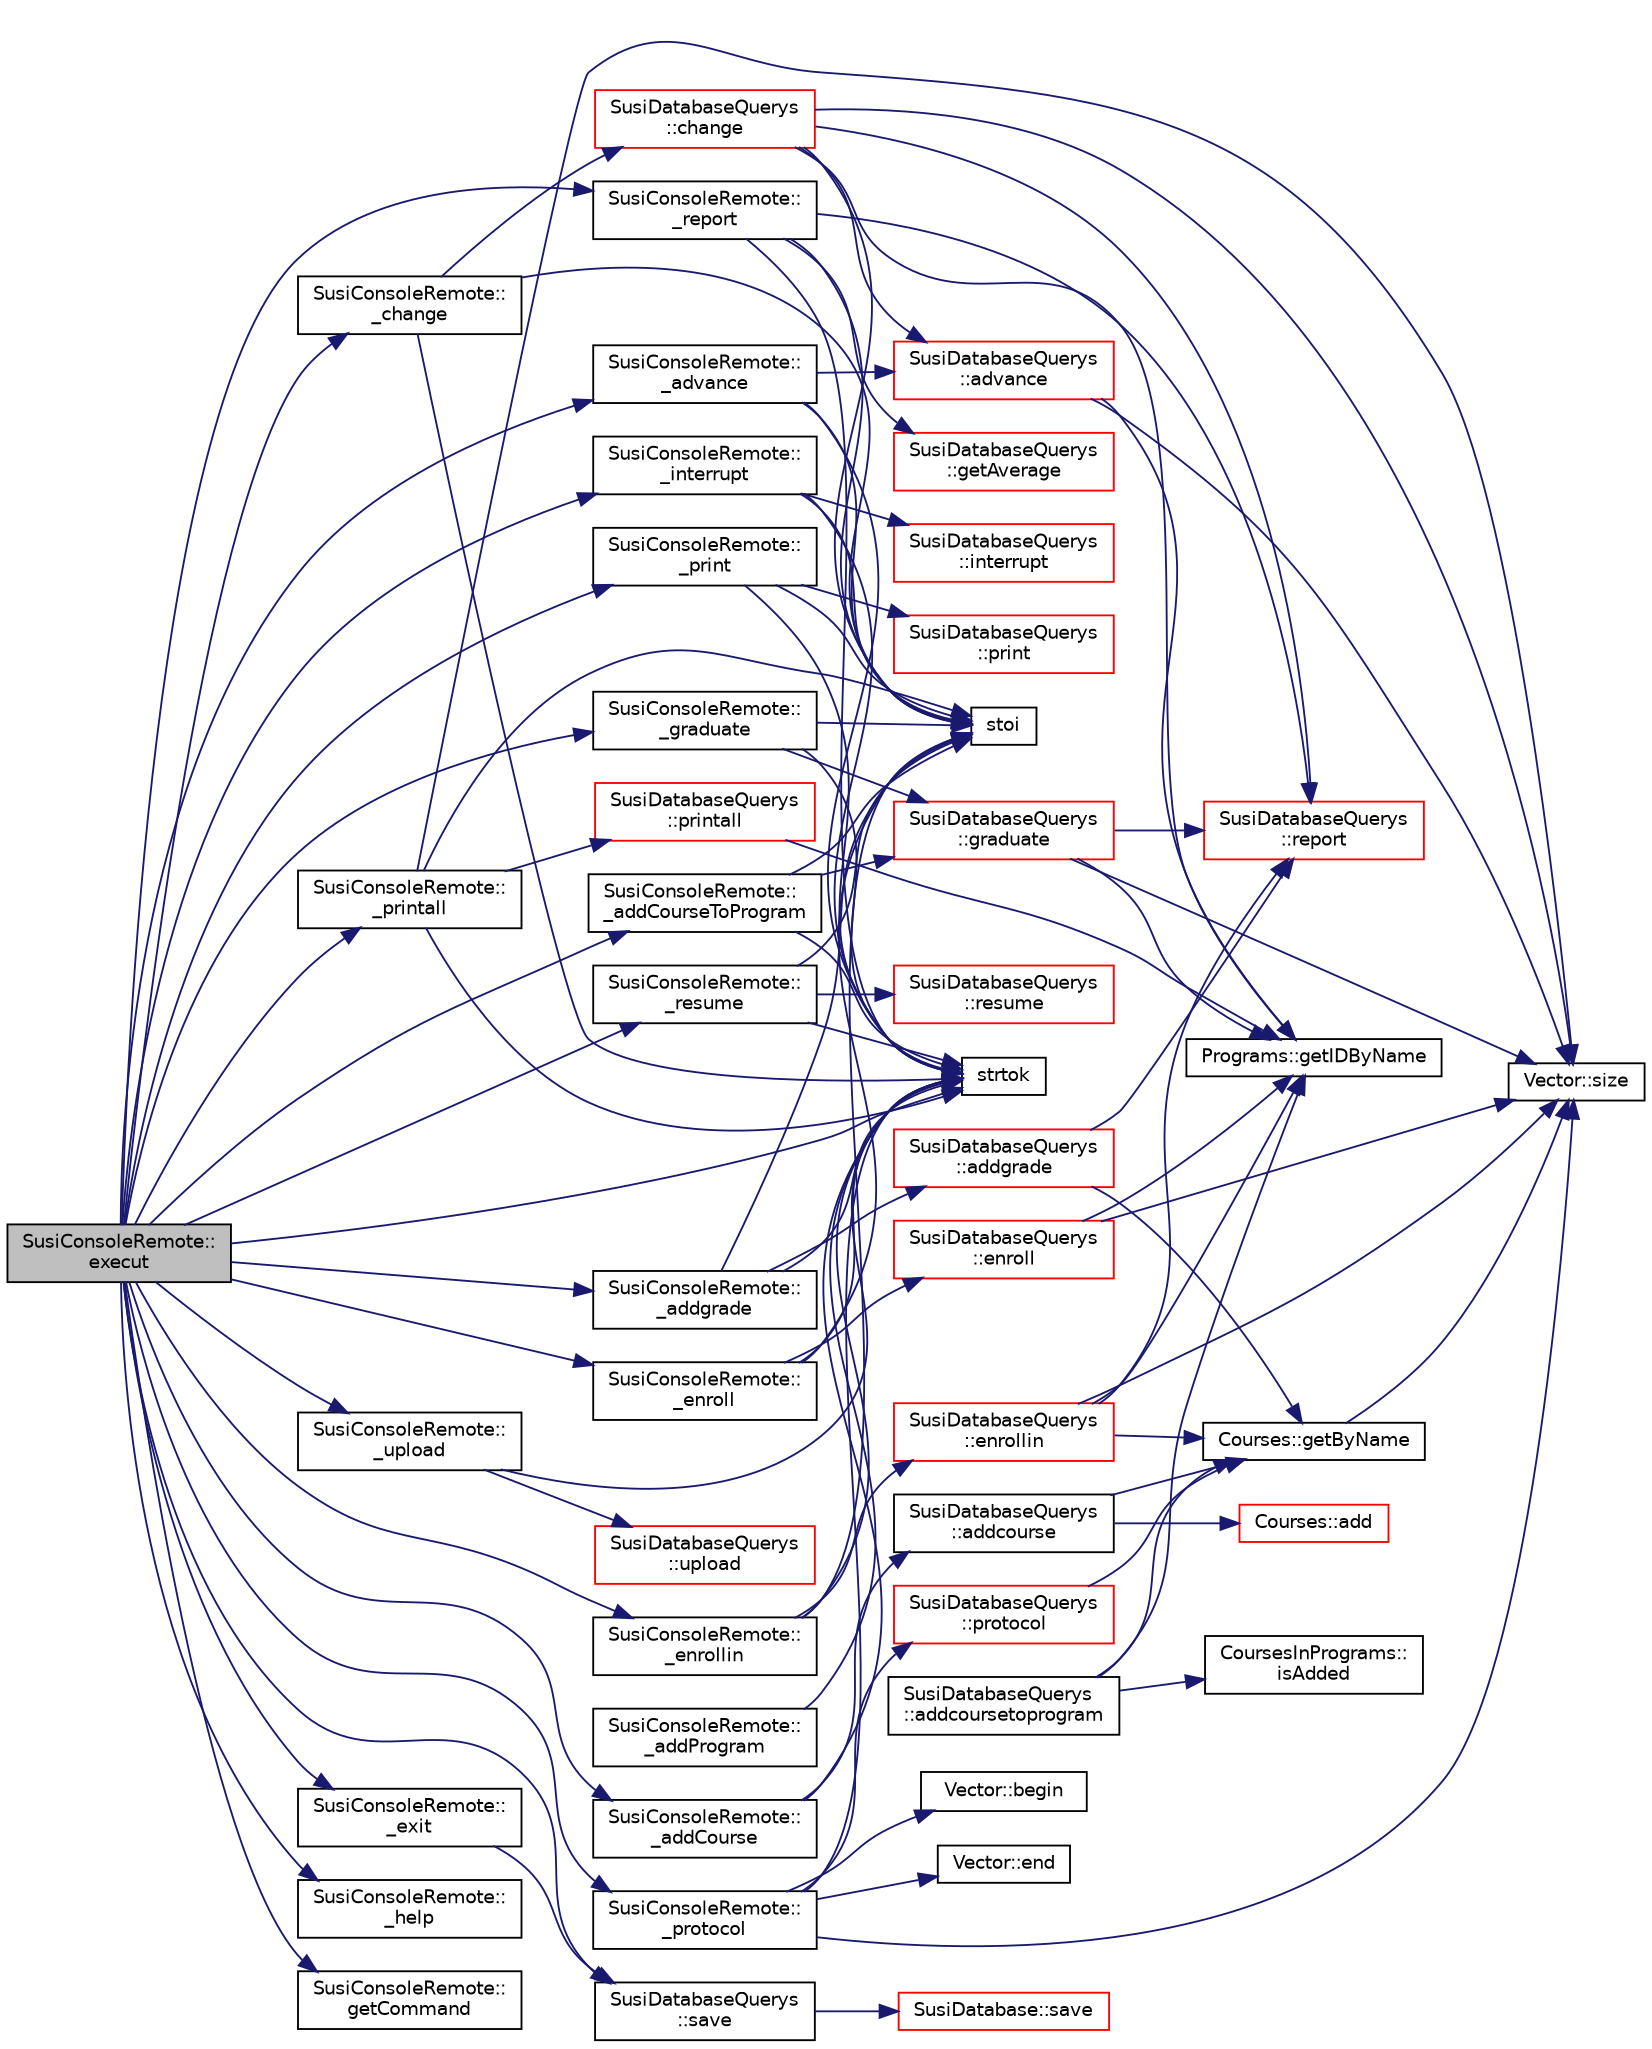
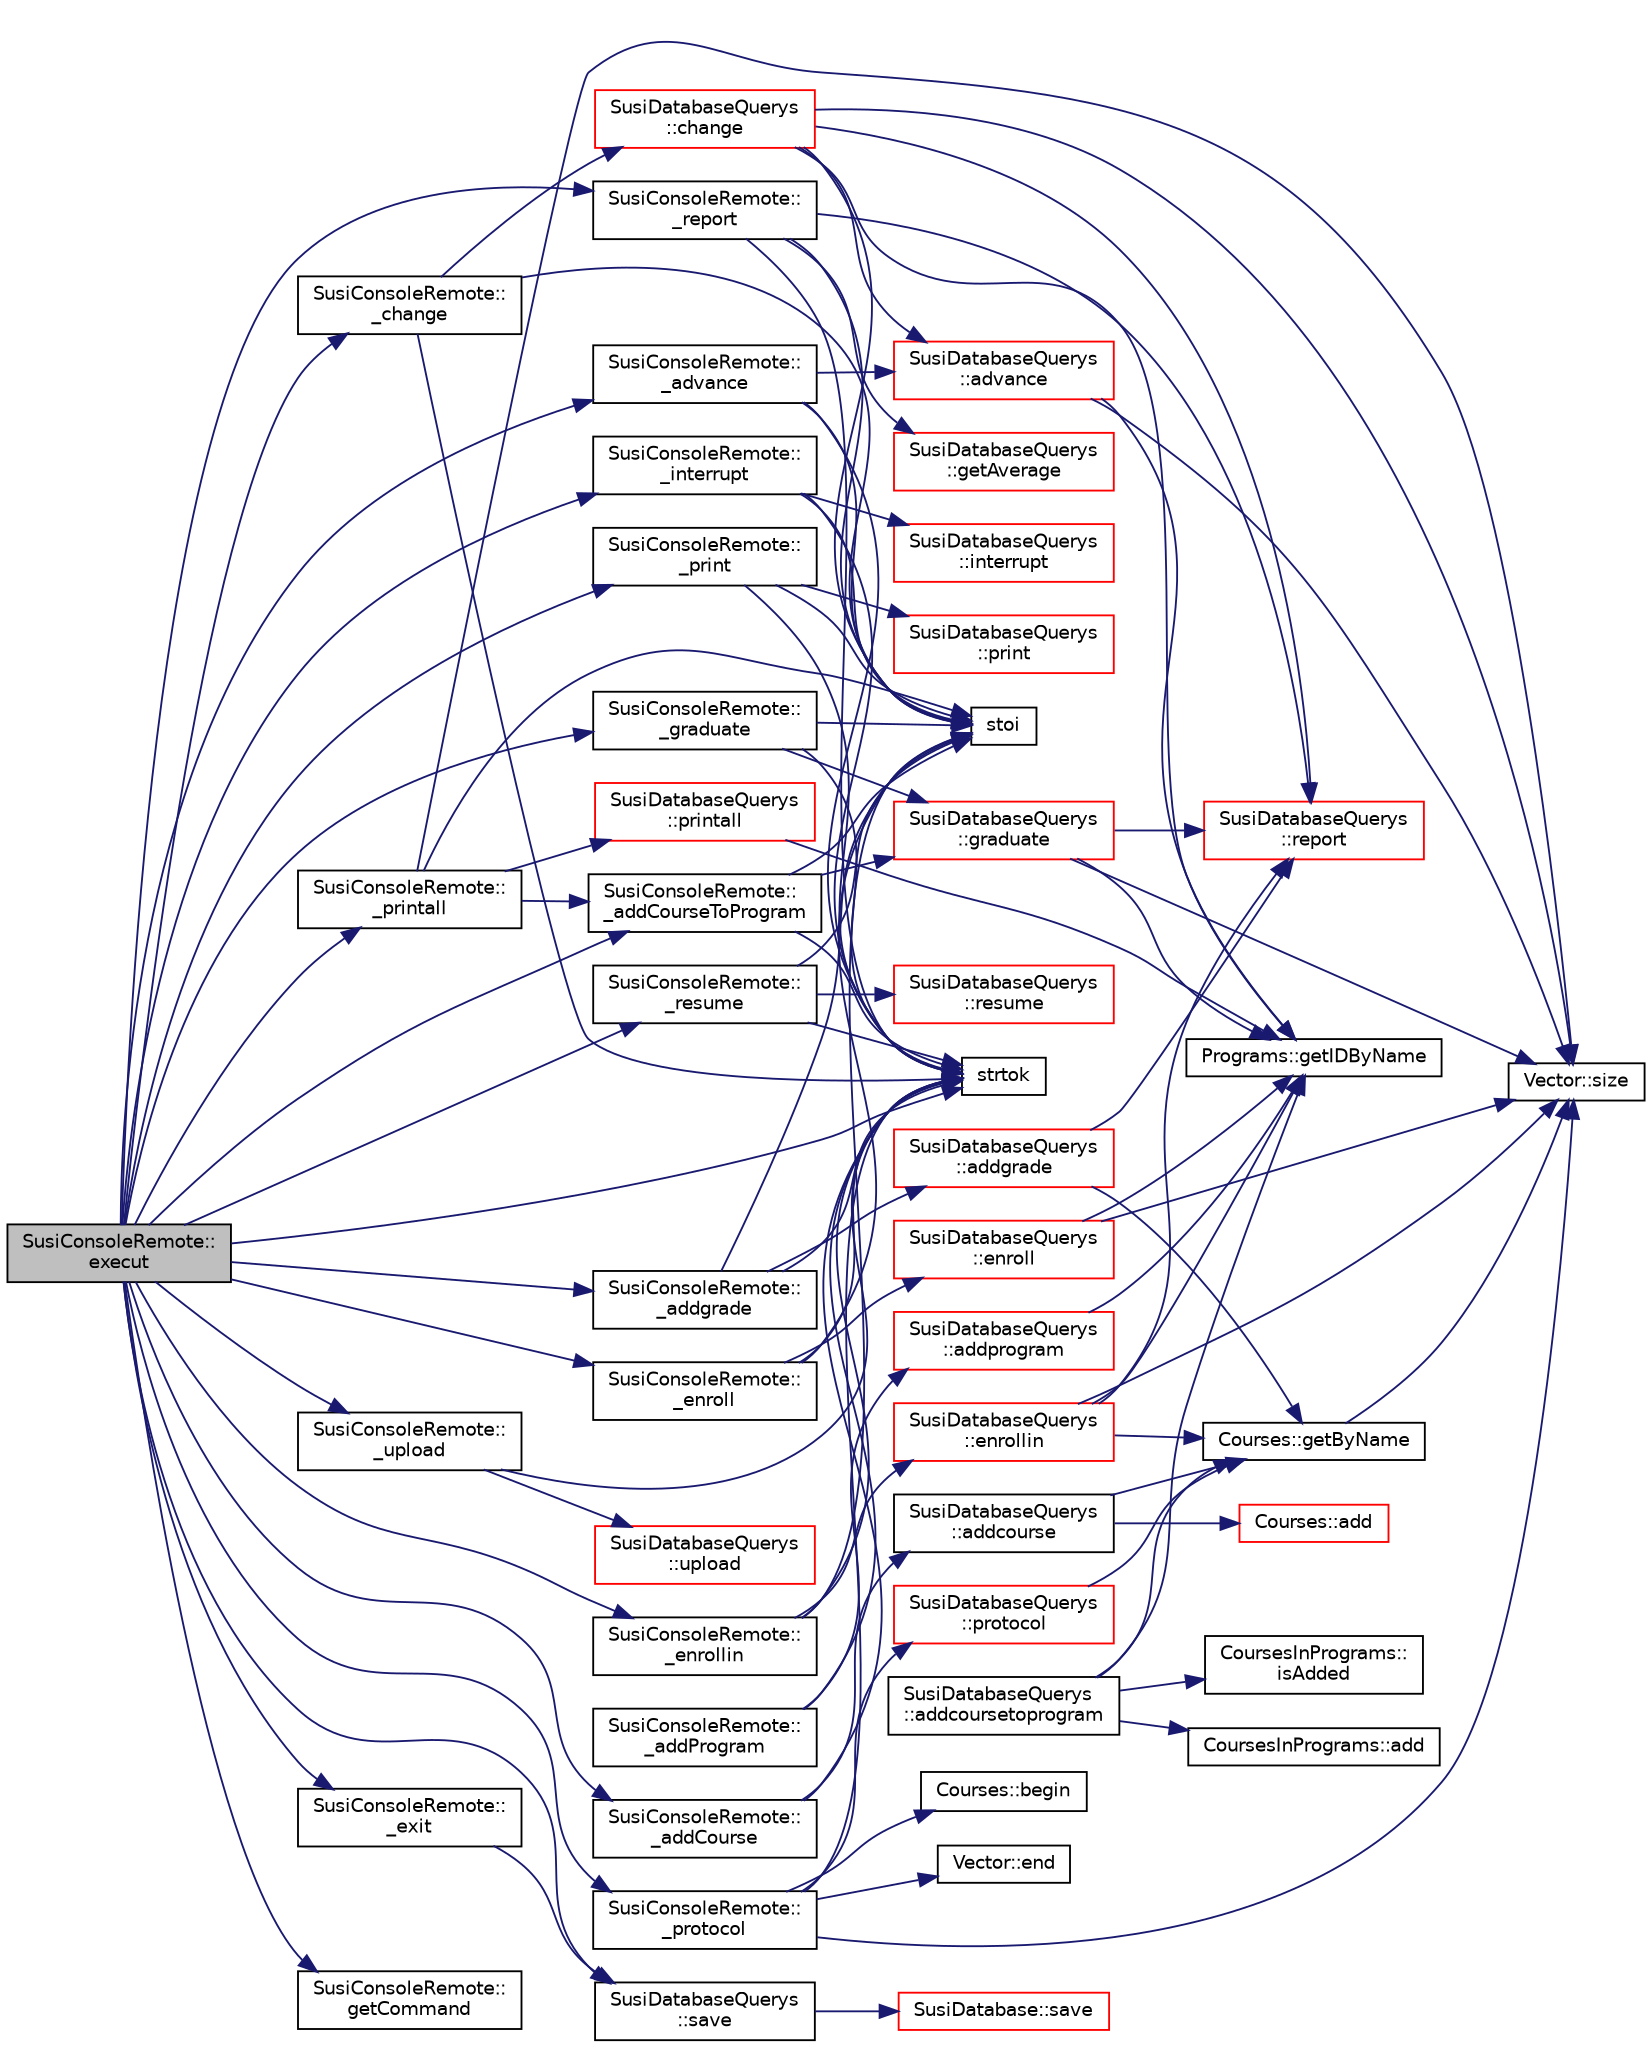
(645, 1121) -> (557, 901)
none -> (1004, 1341)
none -> (1314, 1747)
(1004, 1792) -> (1004, 1792)
(410, 1909) -> none
